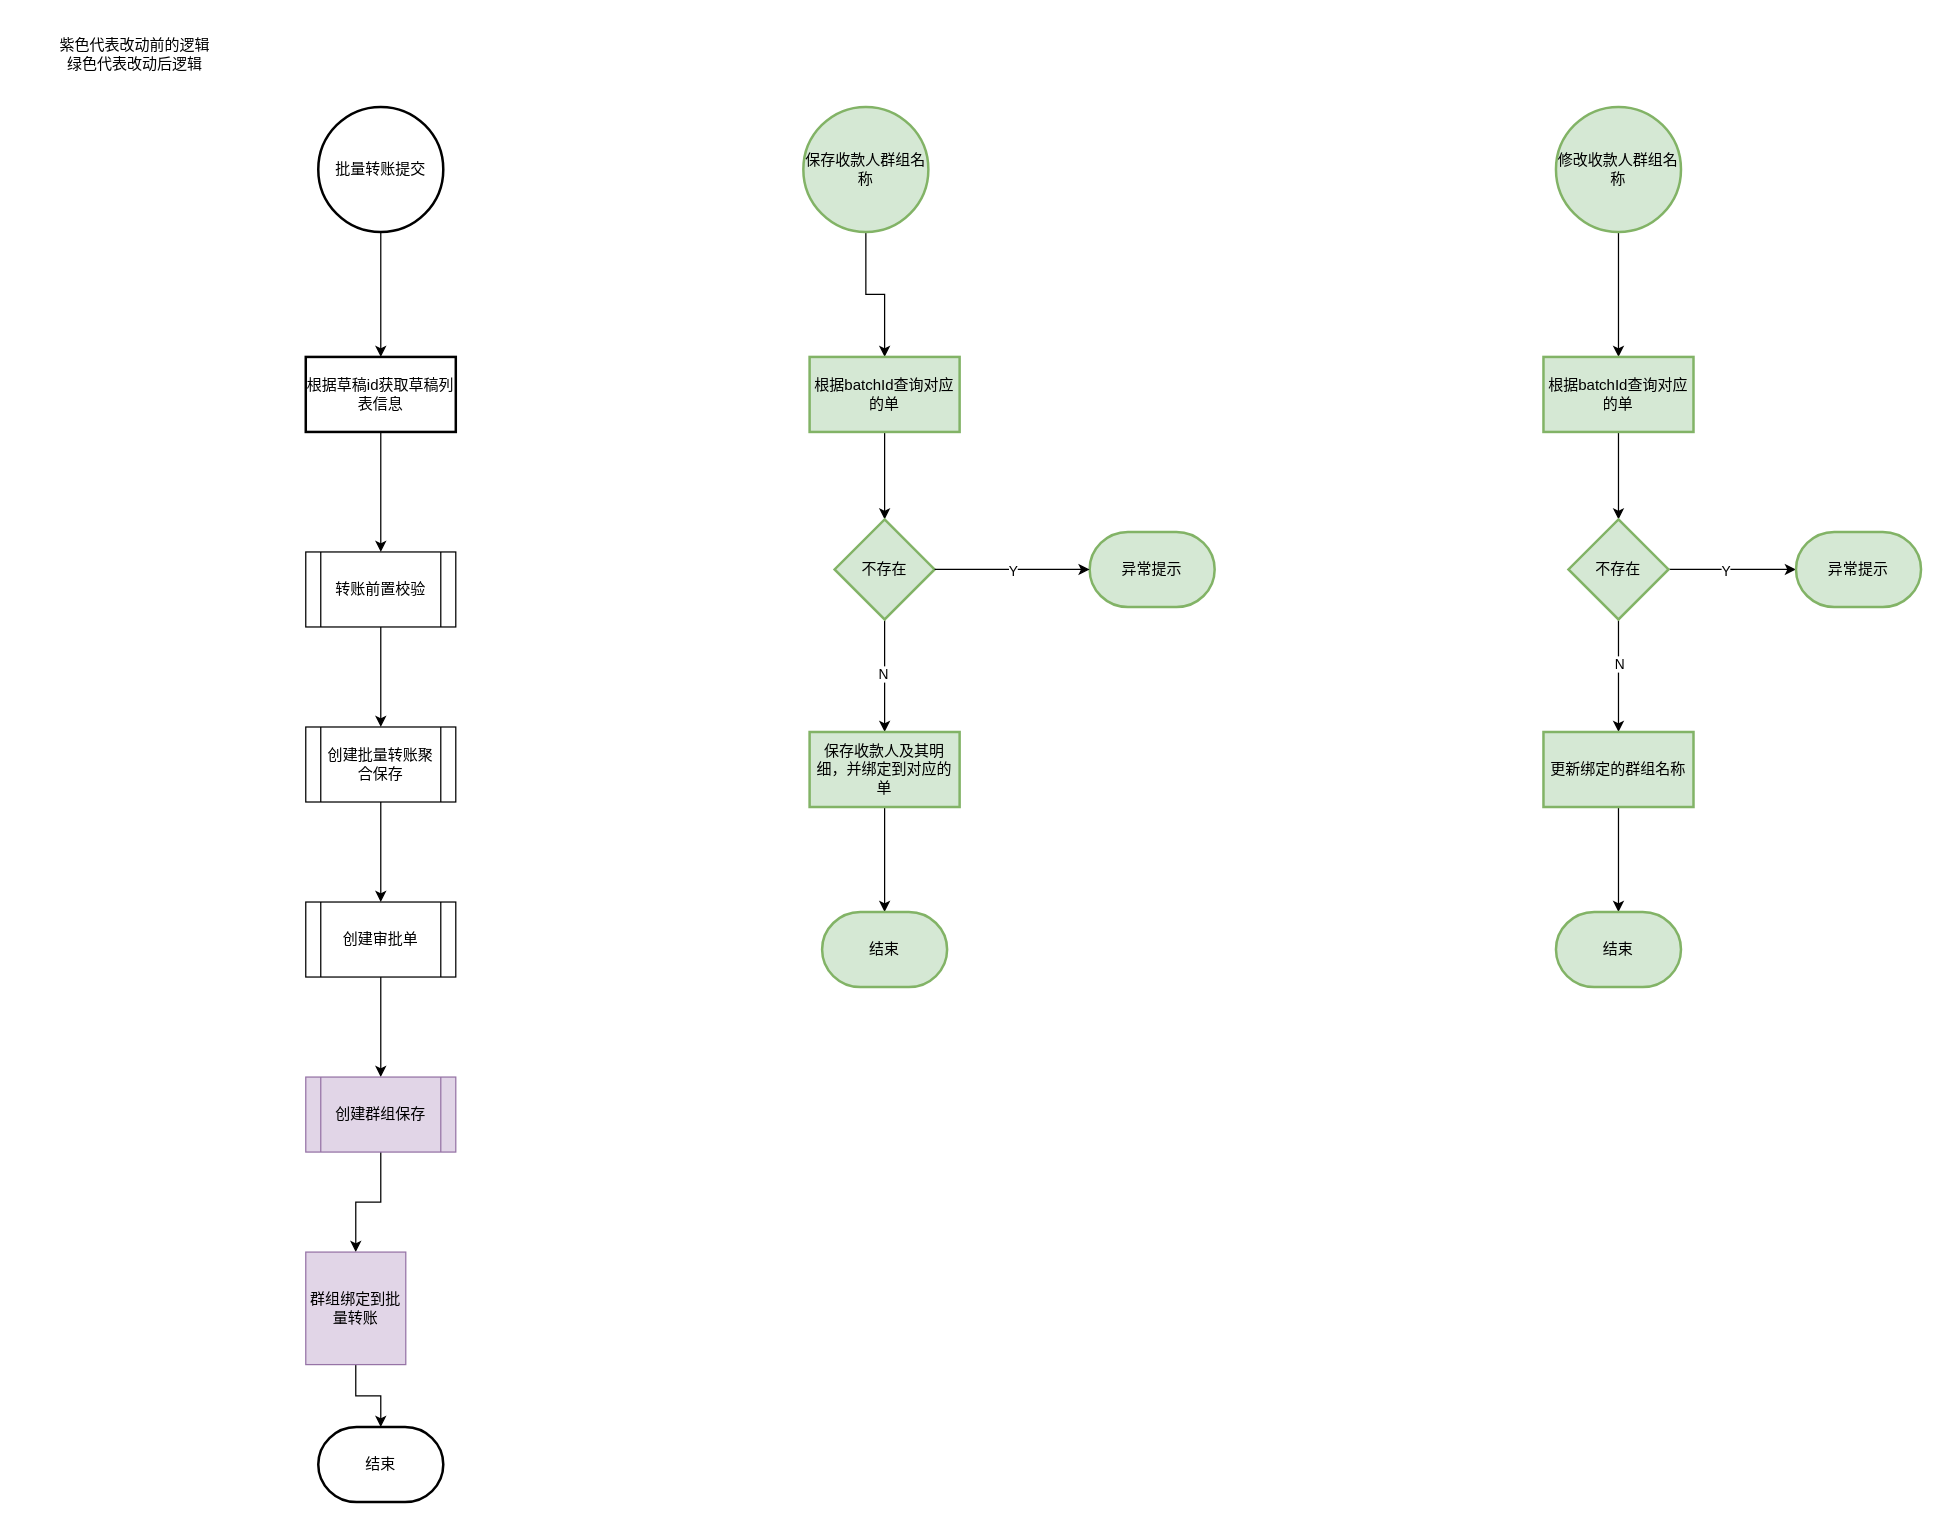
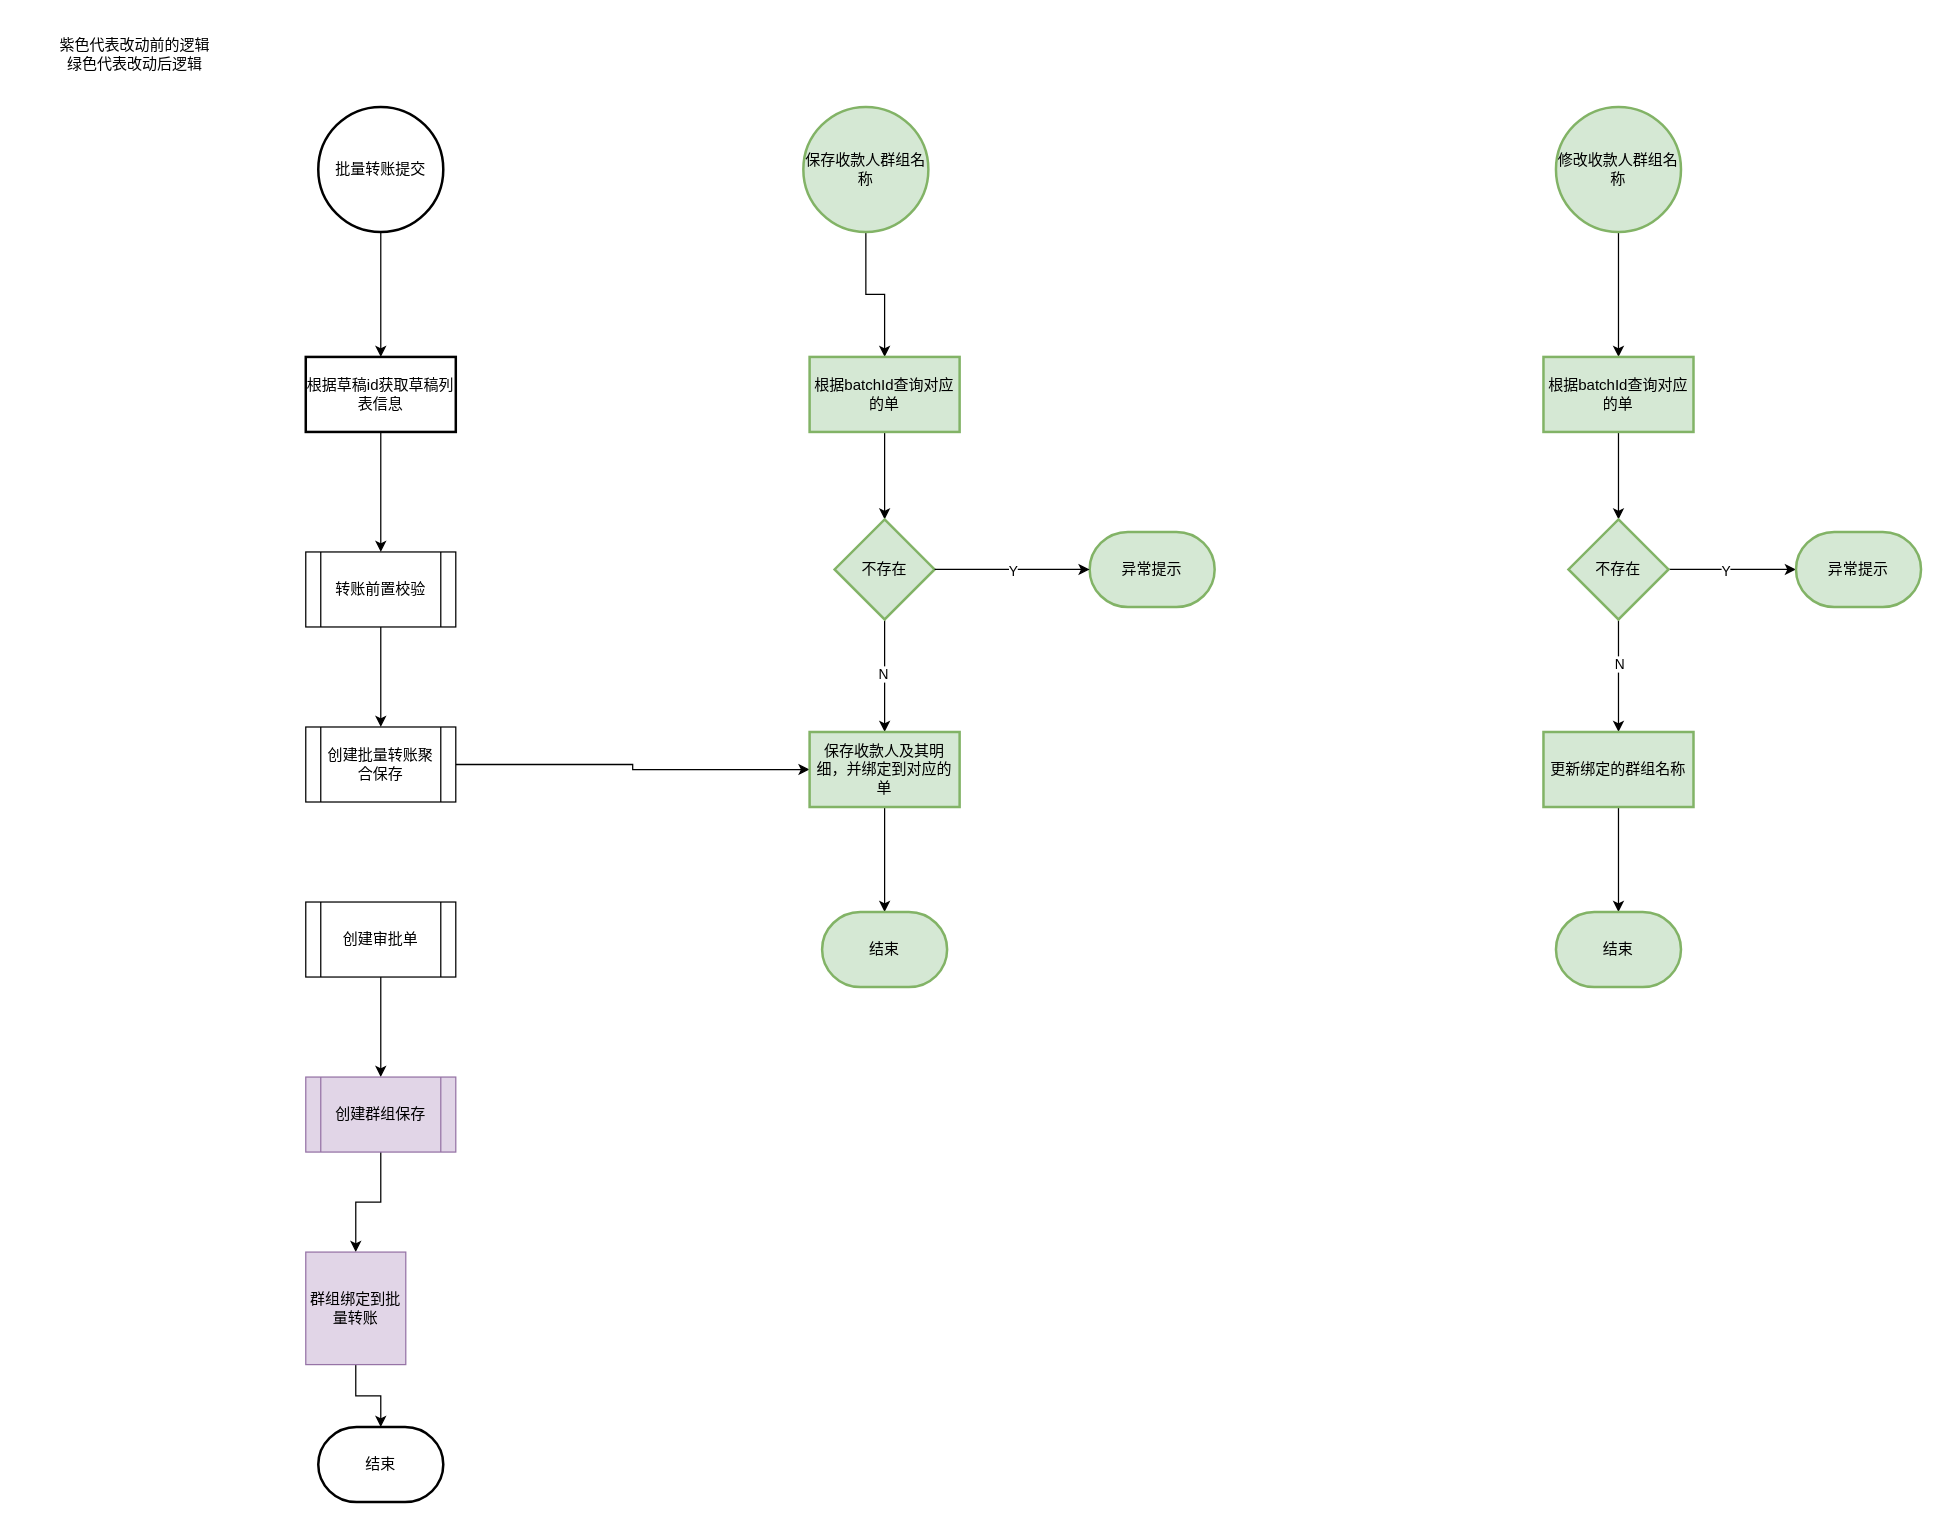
(381, 848) -> (630, 764)
